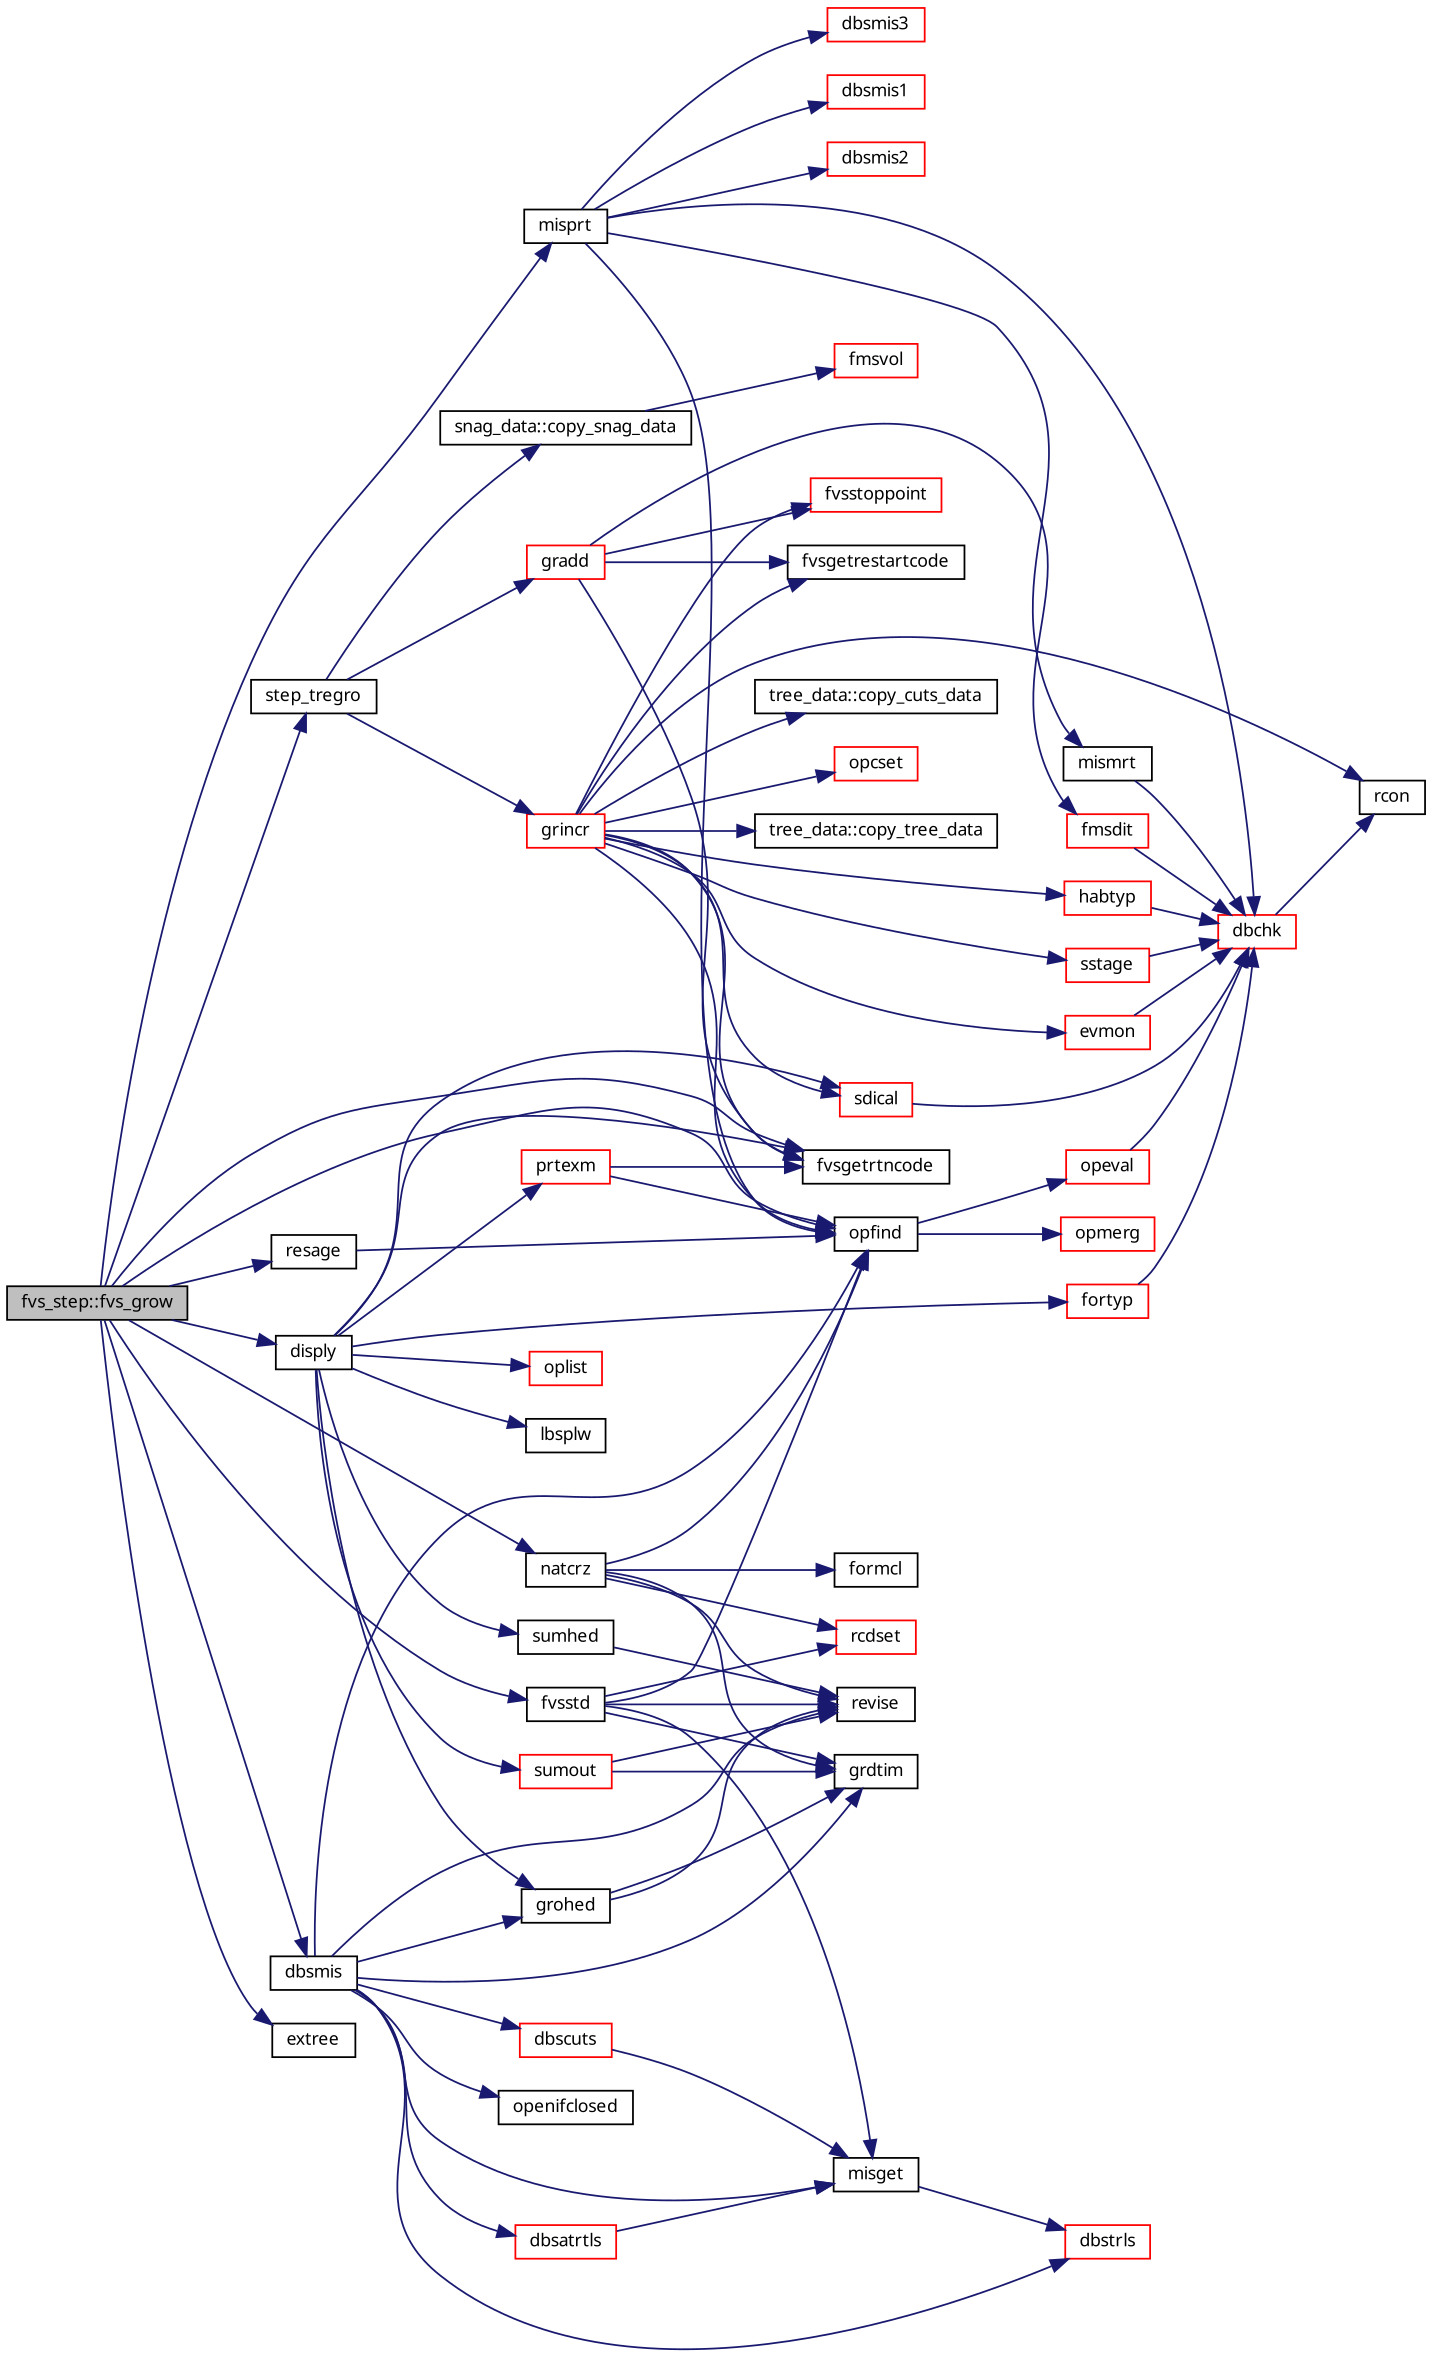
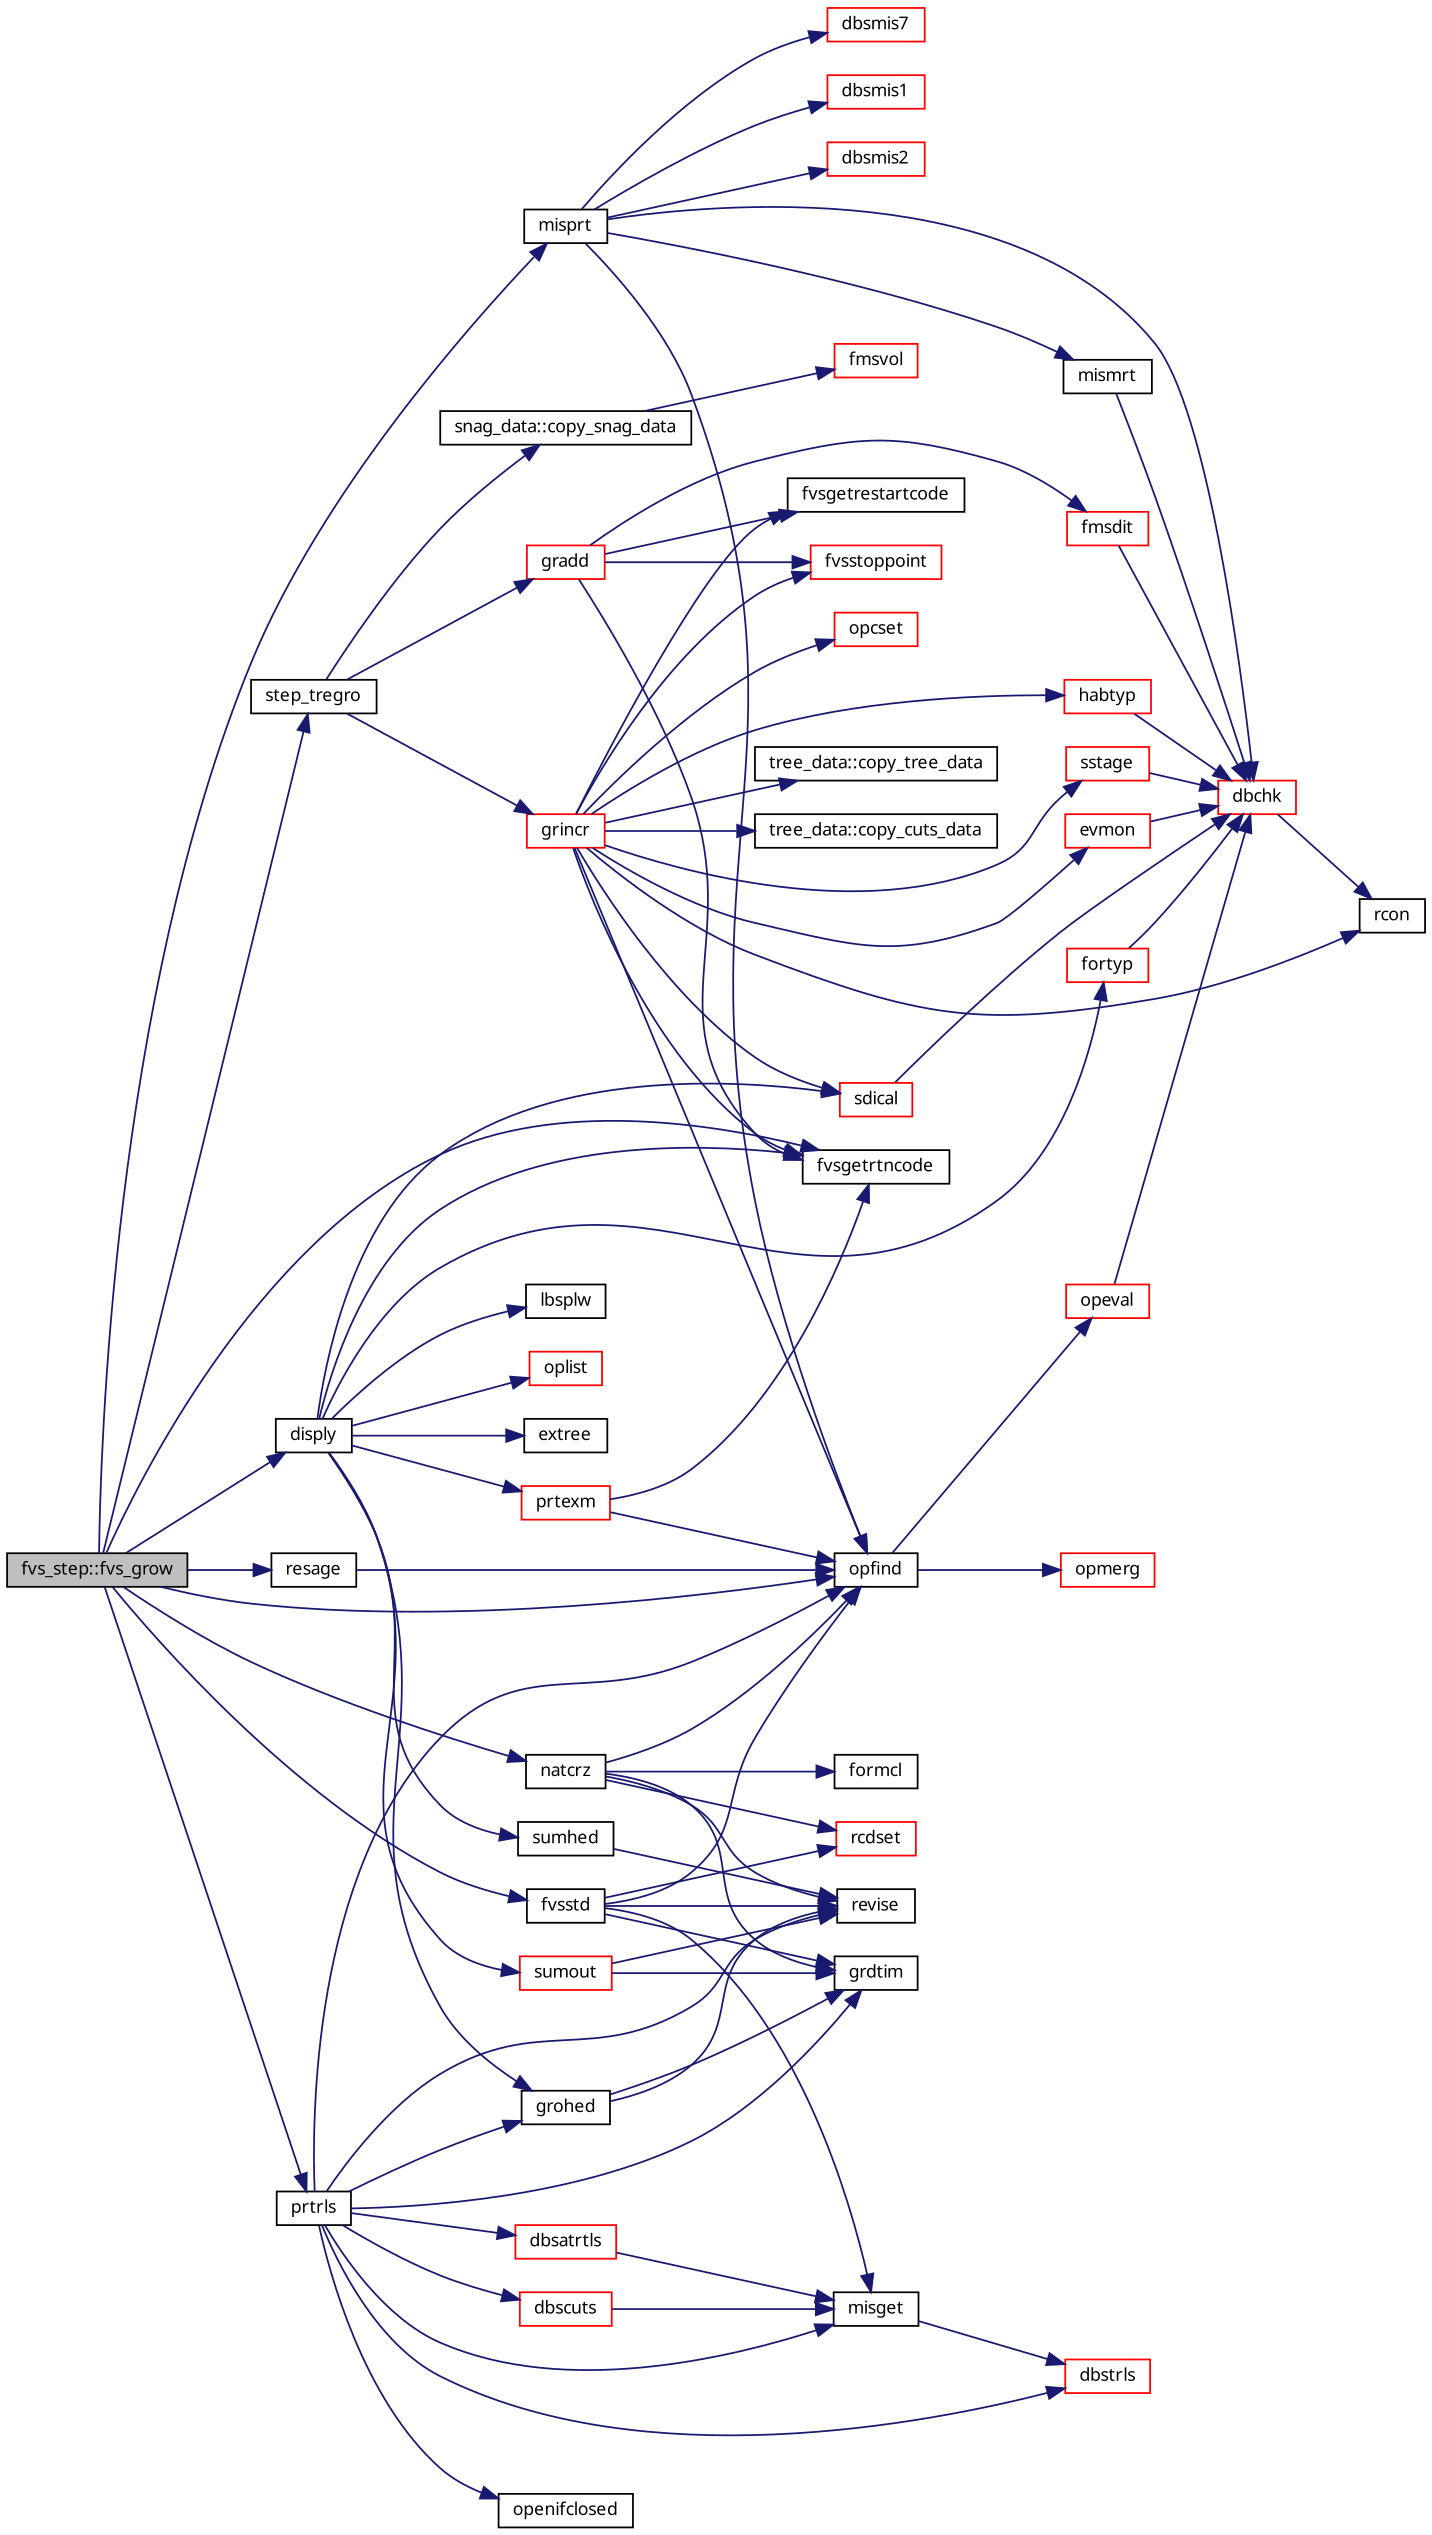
(876, 25) -> (876, 25)
(151, 1675) -> (429, 1436)
(314, 1973) -> (314, 2208)
